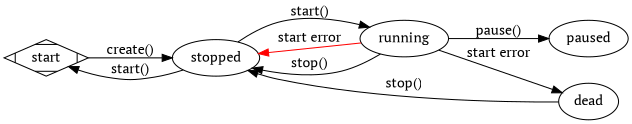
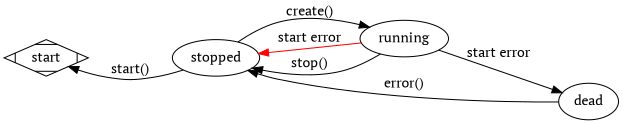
(310, 12) -> (310, 12)
(589, 39) -> none
(125, 58) -> none
(404, 84) -> (404, 84)
